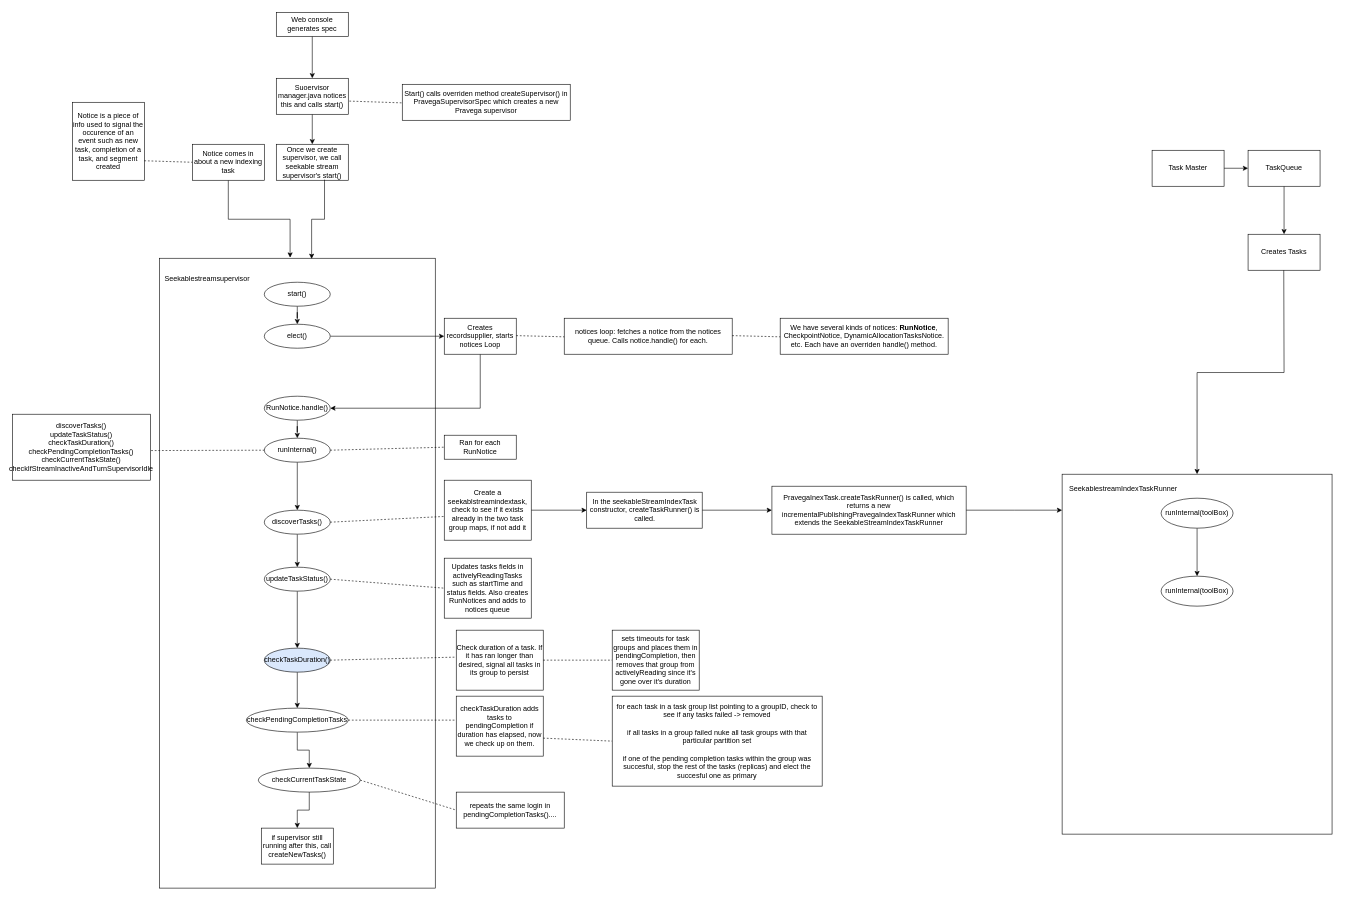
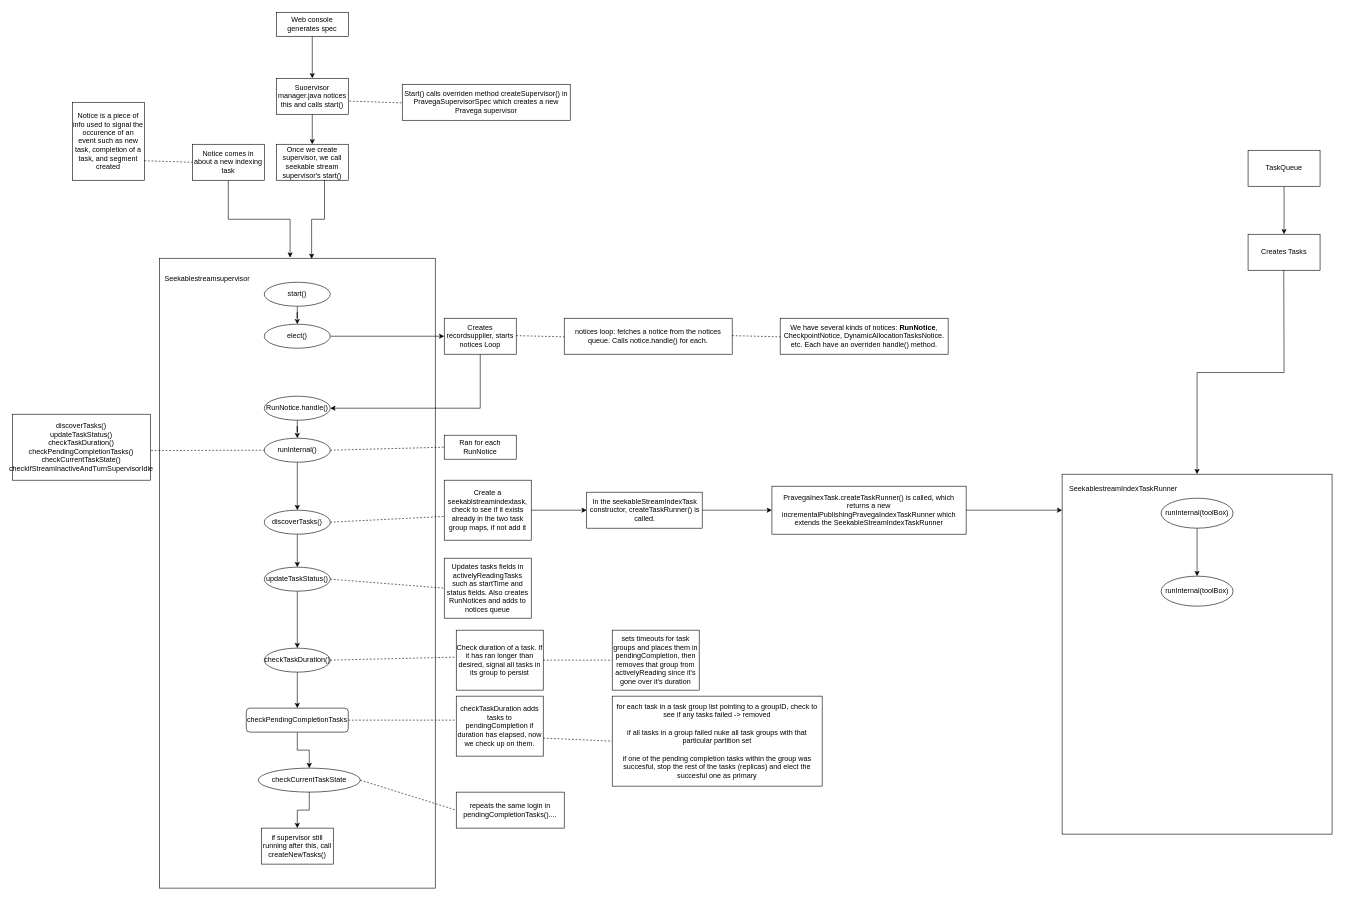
(1188, 168) -> none
(1242, 168) -> none
(297, 660) -> (297, 660)
(297, 720) -> (297, 720)
